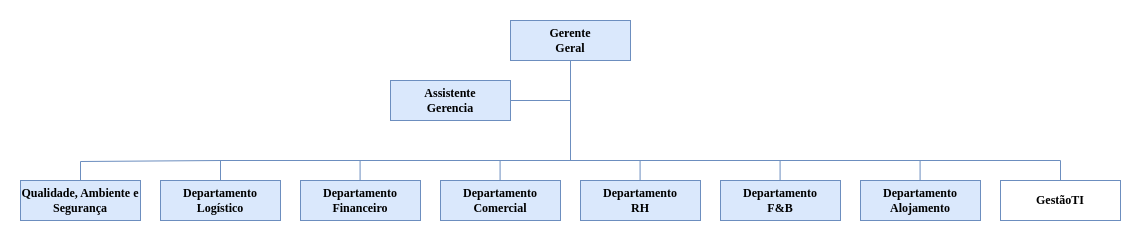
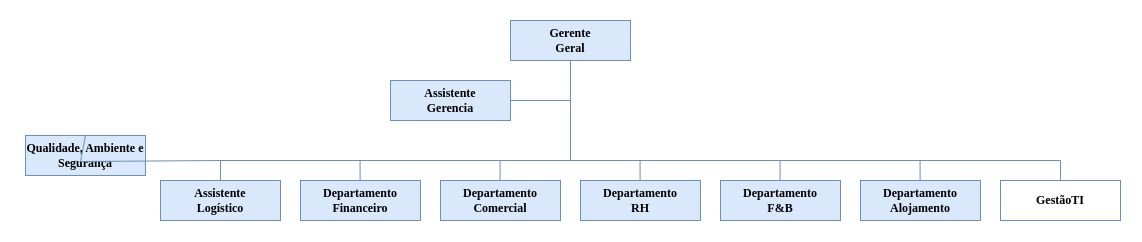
(81, 201) -> (86, 156)
(221, 201) -> (221, 201)
